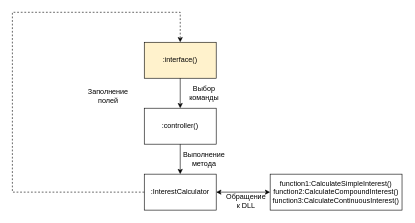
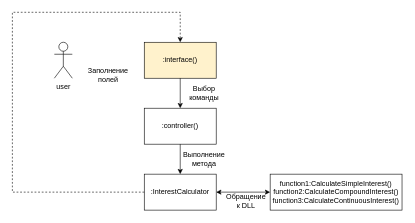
none -> (63, 60)
(108, 96) -> (108, 75)
